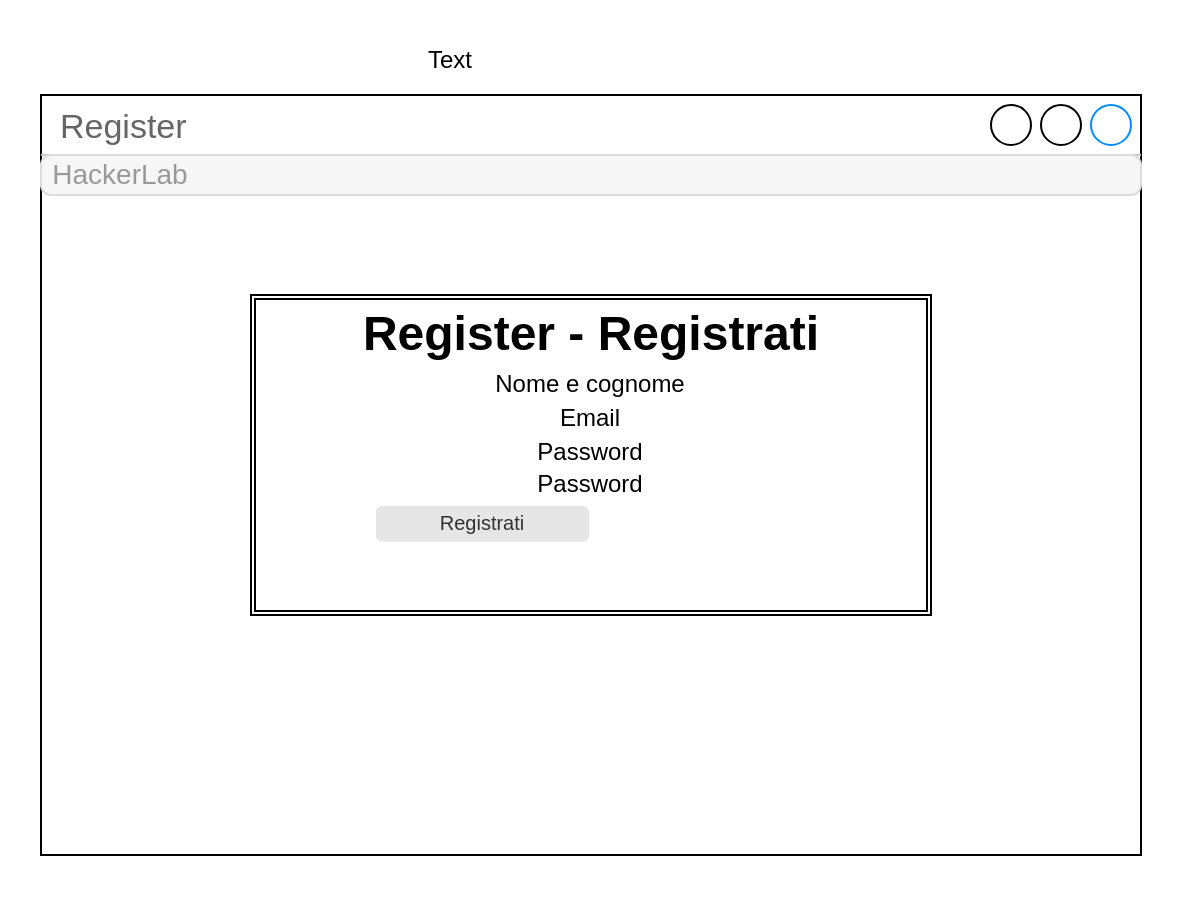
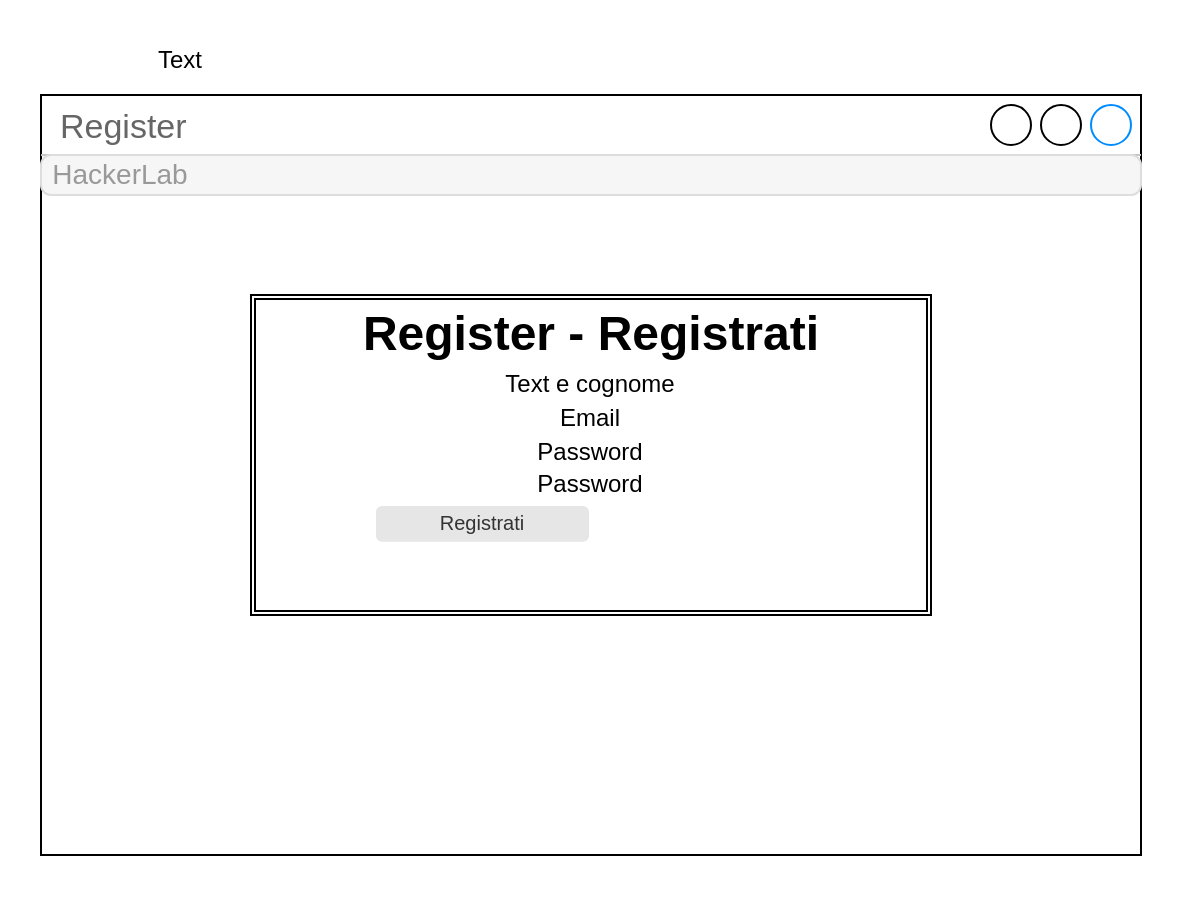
(465, 61) -> (195, 61)
(591, 385) -> (591, 385)
